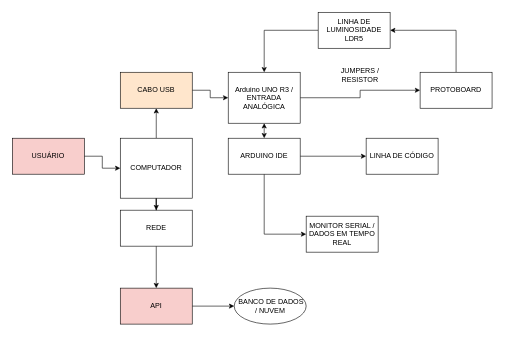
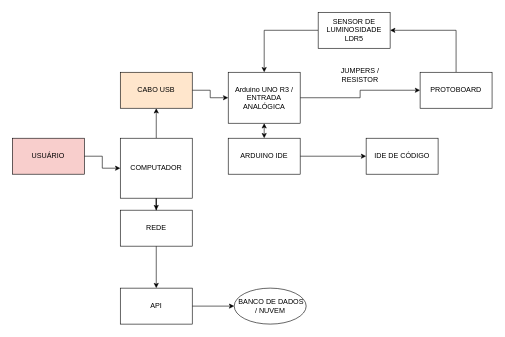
(354, 30) -> (354, 30)
(402, 156) -> (402, 156)
(264, 233) -> none
(342, 234) -> none
(156, 306) -> (156, 306)
